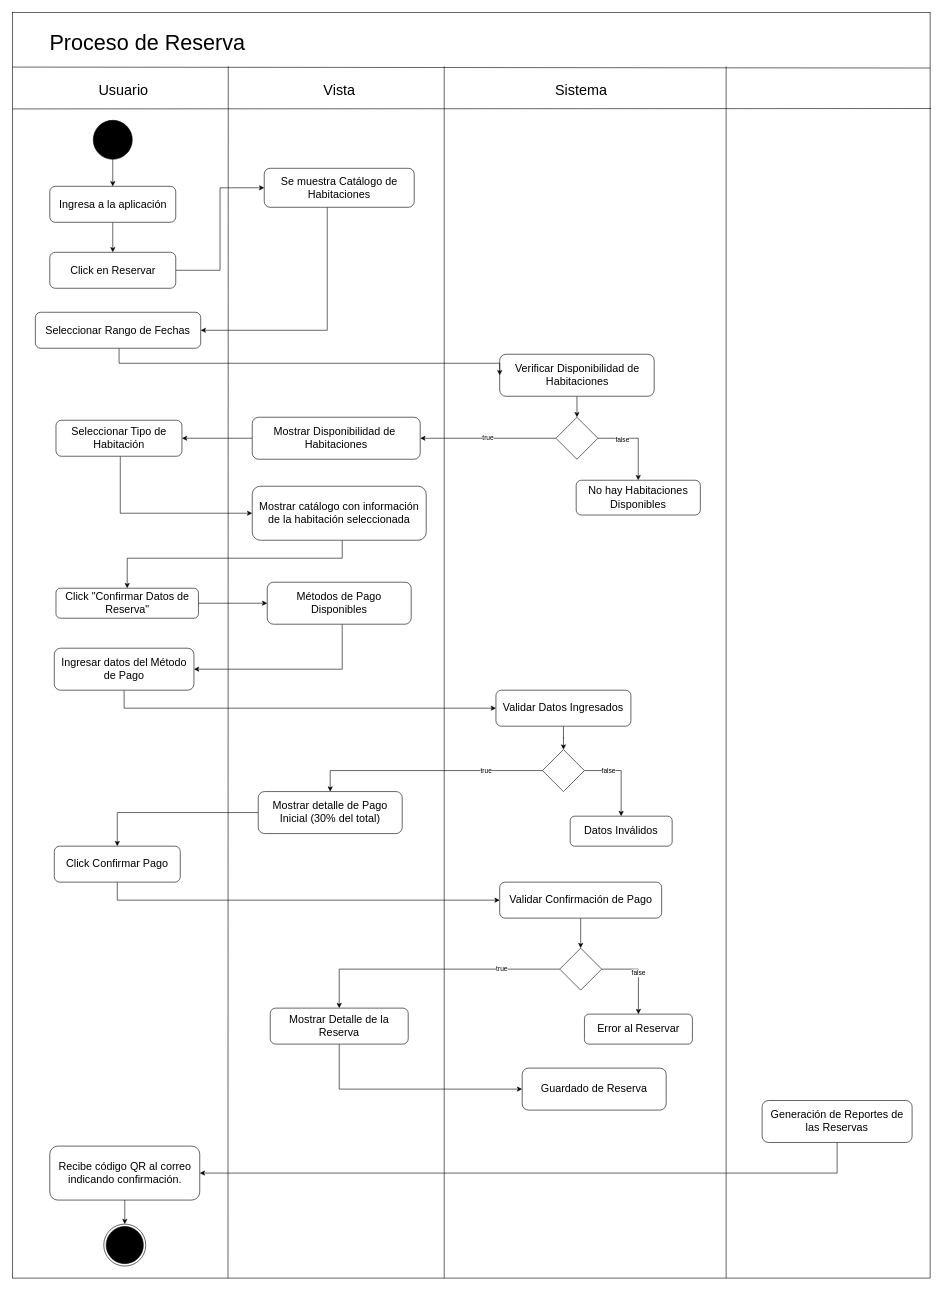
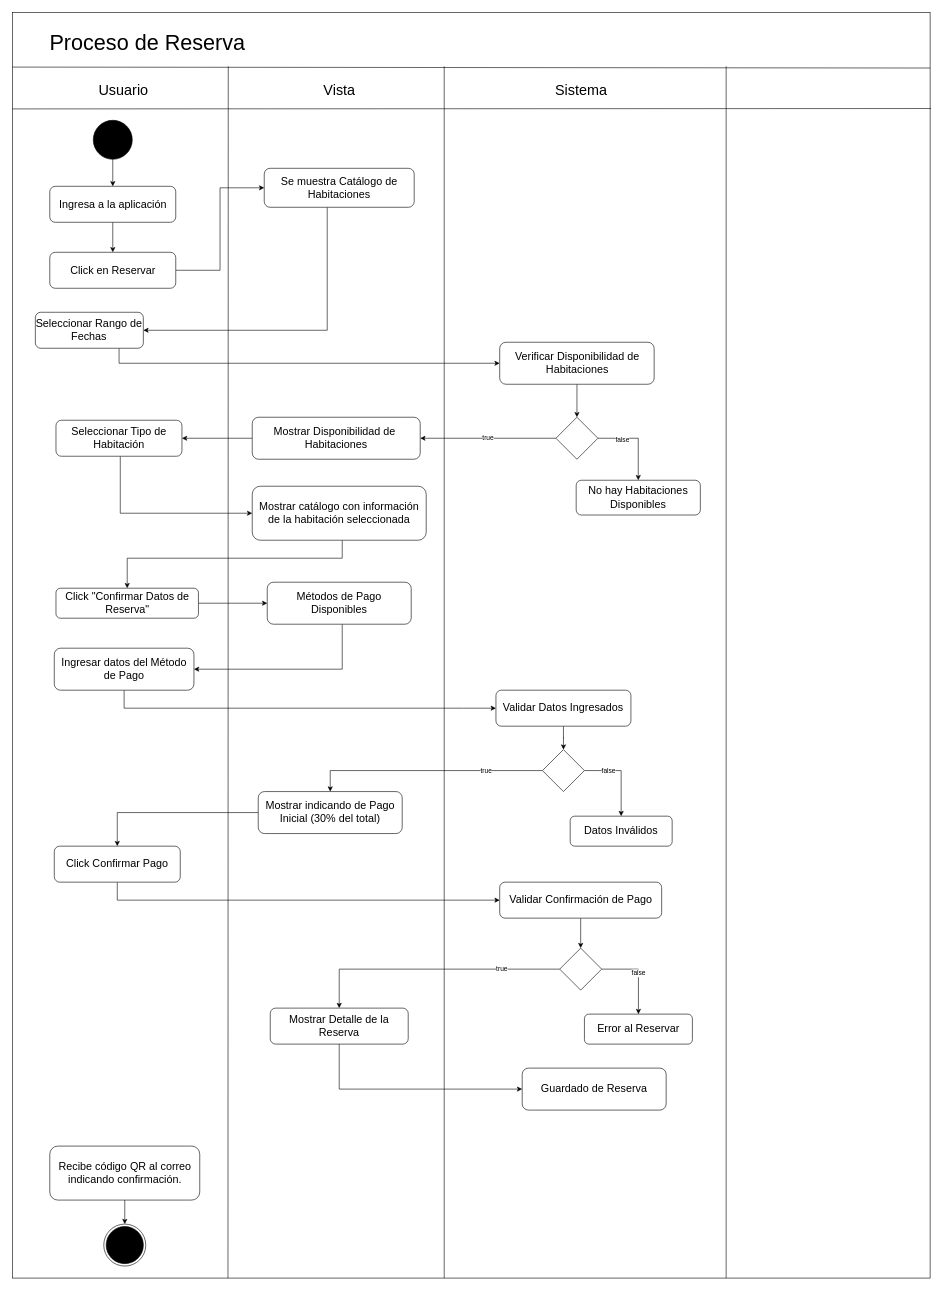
(118, 330) -> (89, 330)
(577, 375) -> (577, 363)
(330, 813) -> (330, 813)
(837, 1122) -> none
(205, 1173) -> none
